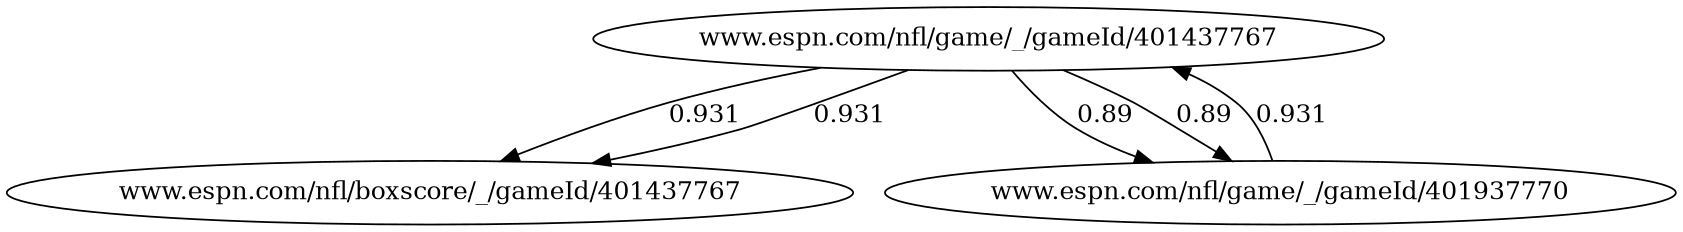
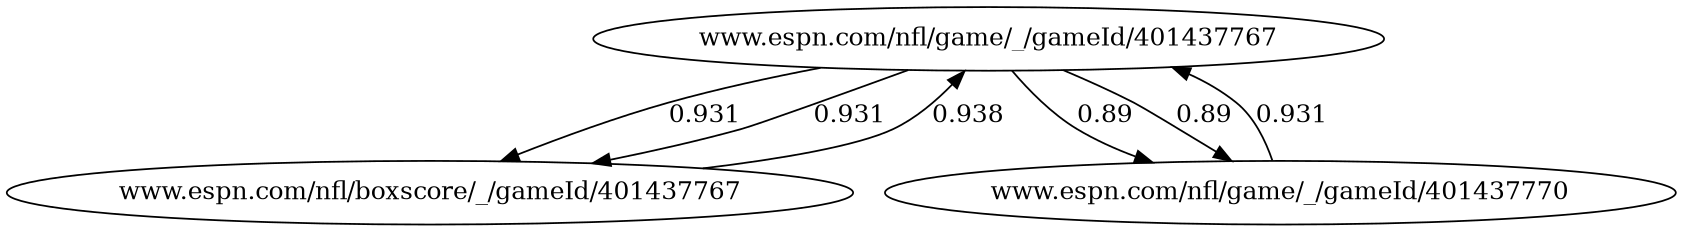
none -> (836, 147)
(1280, 193) -> (1280, 193)
